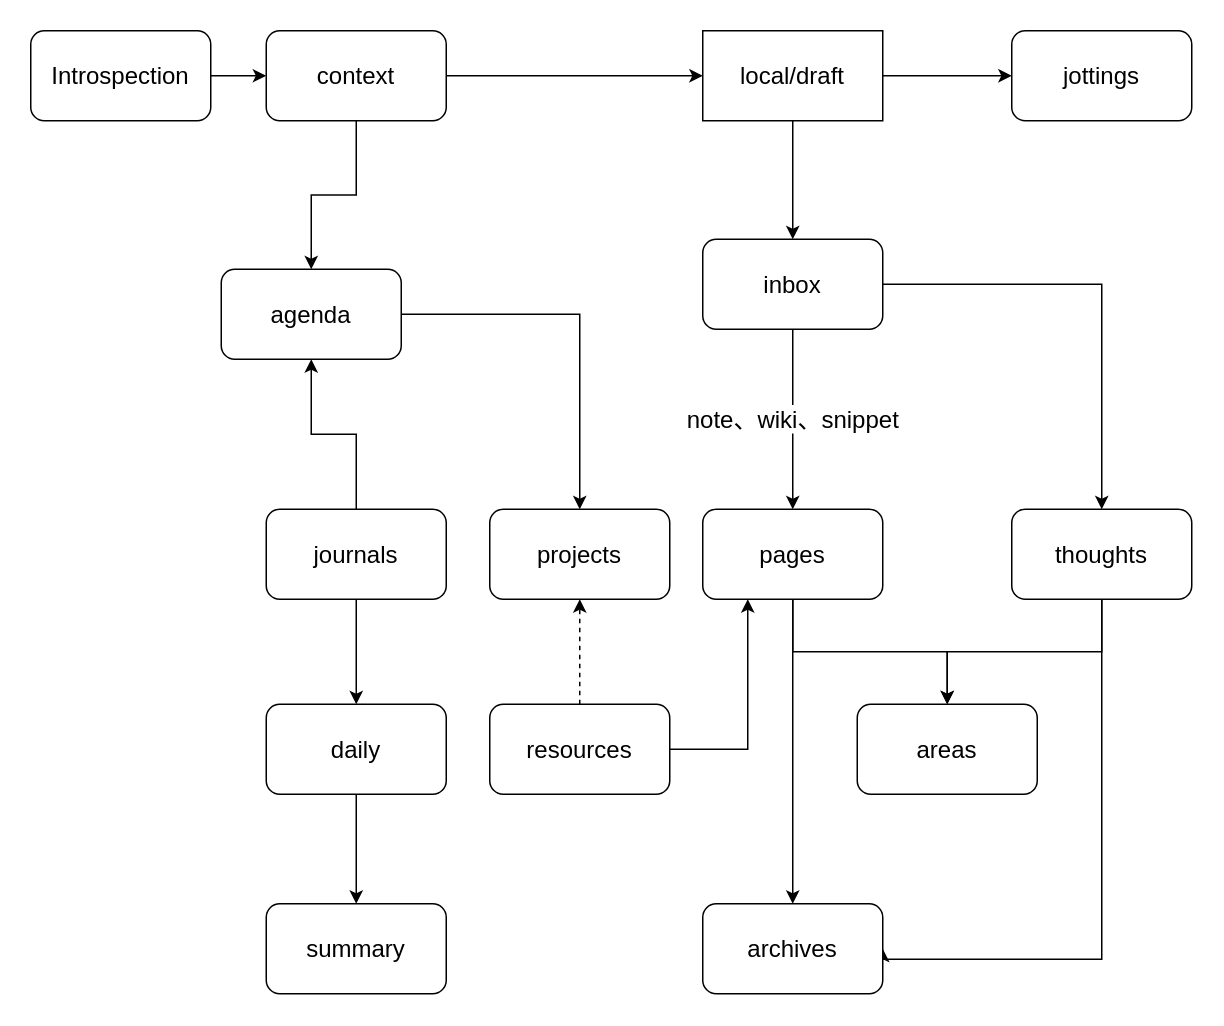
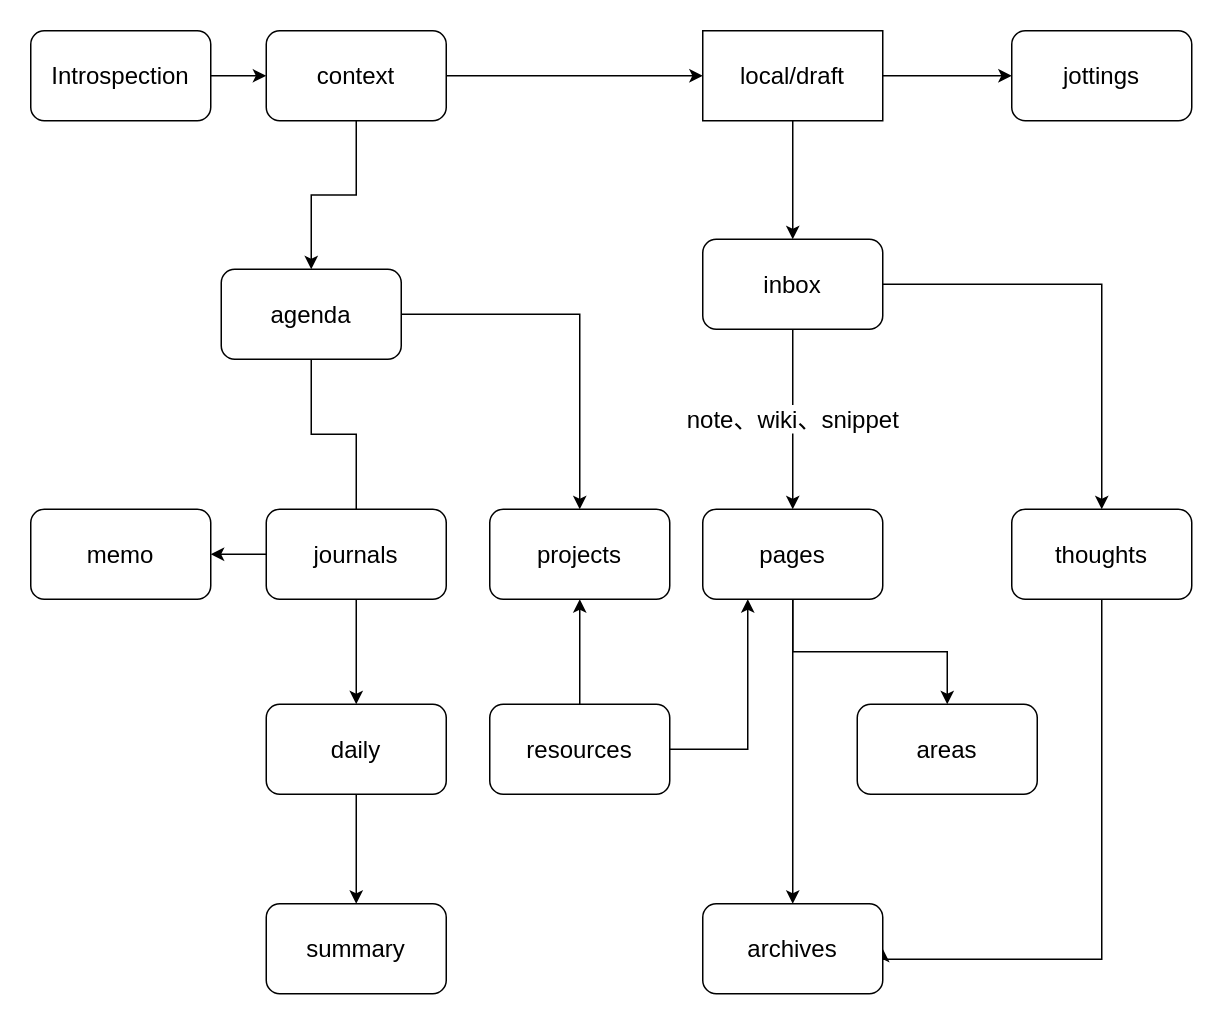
(311, 371) -> (311, 366)
none -> (121, 554)
none -> (239, 554)
(1025, 652) -> none
(580, 657) -> (580, 657)
